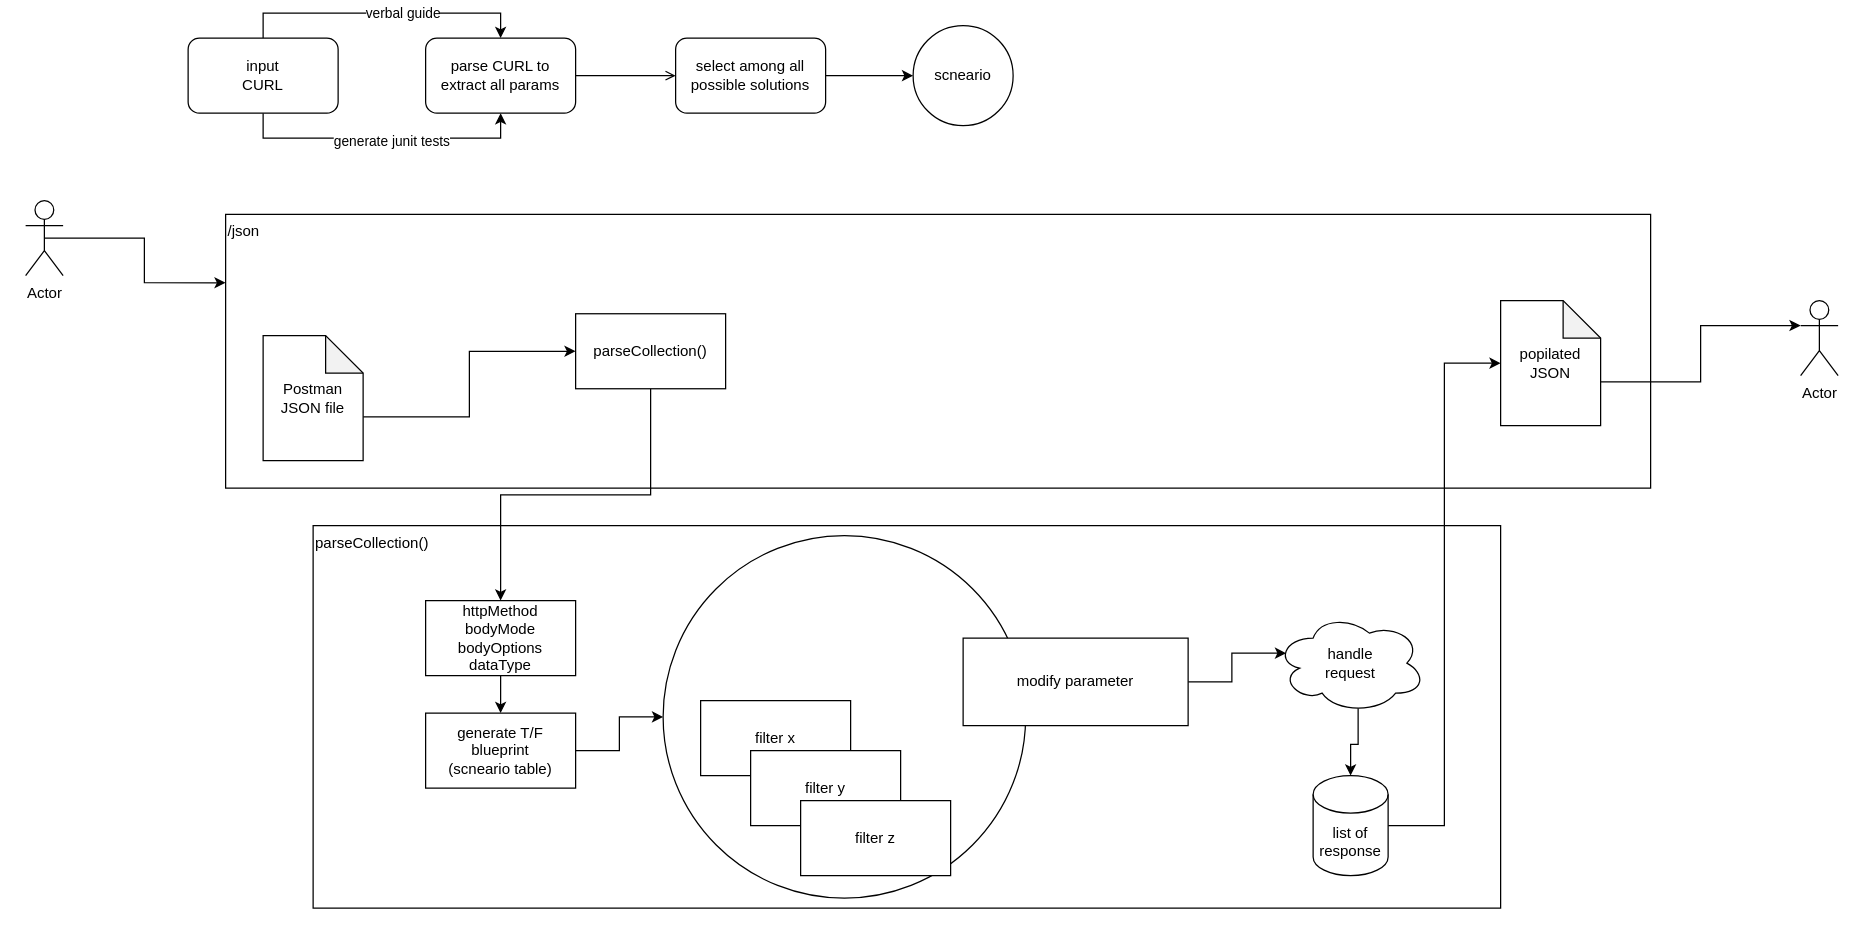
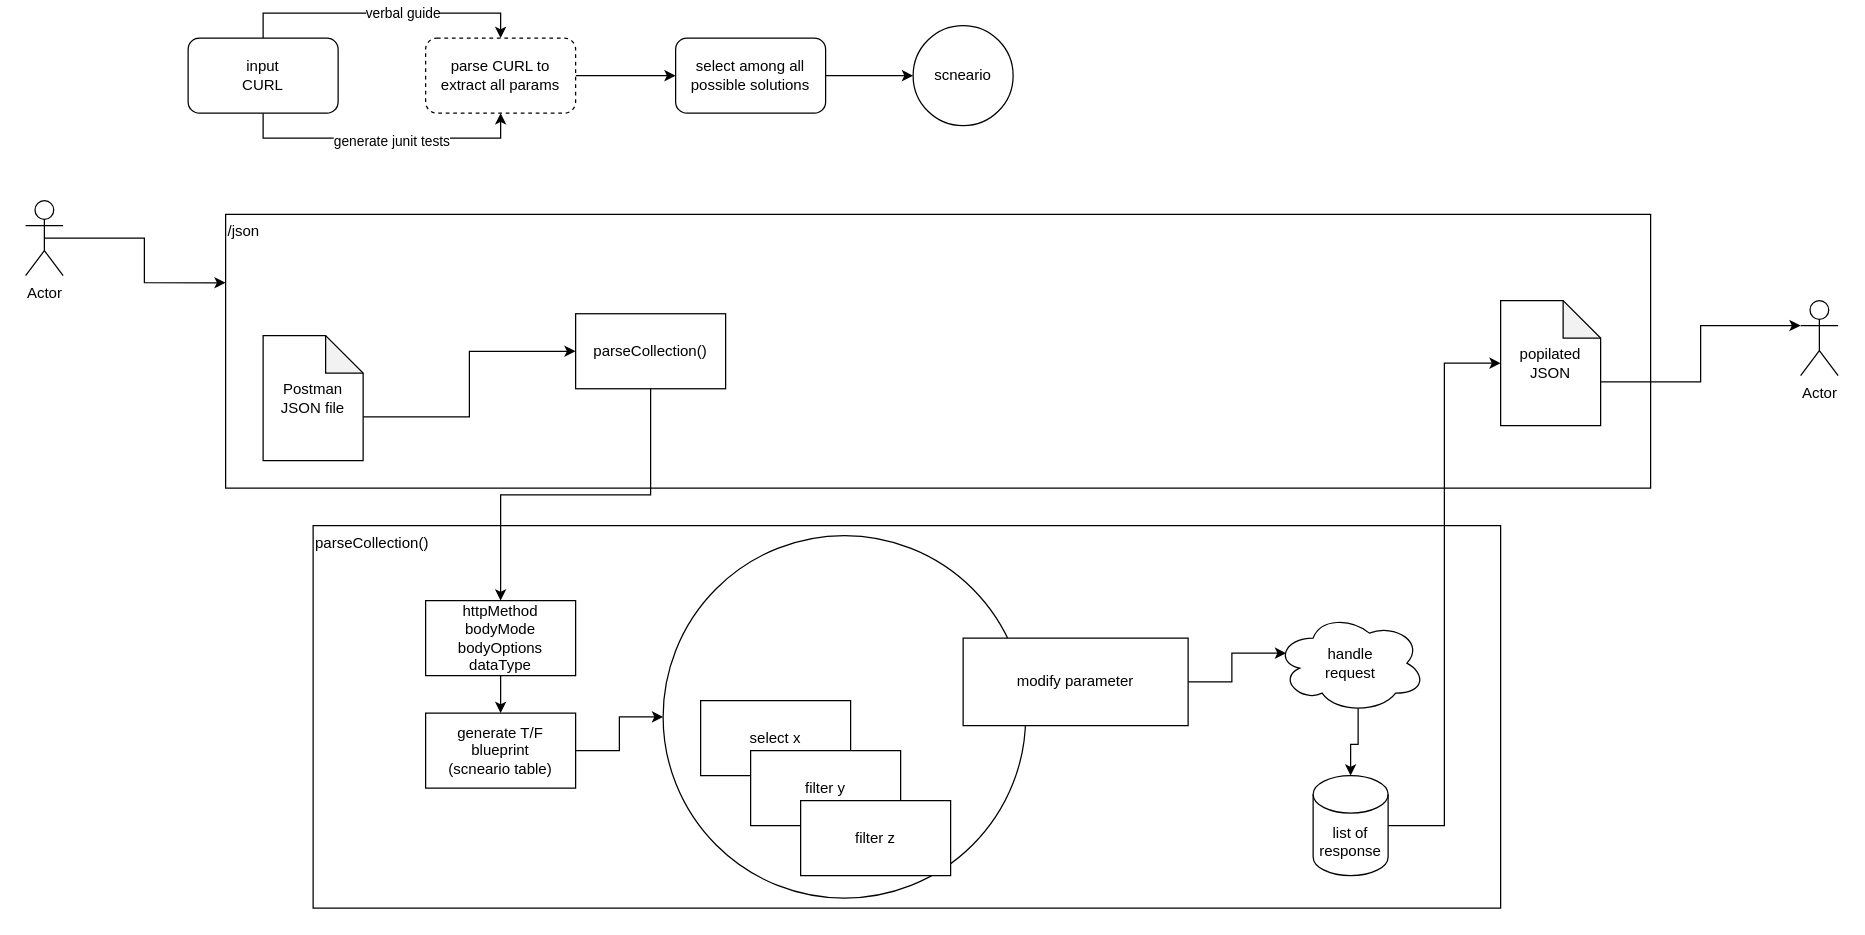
(501, 76) -> (501, 76)
(668, 76) -> (666, 76)
(776, 738) -> (776, 738)
